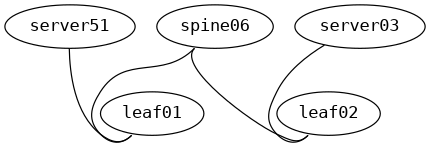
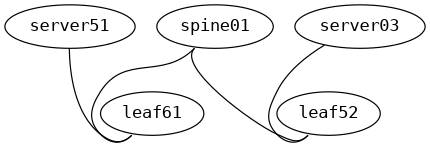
(215, 27) -> (215, 27)
(152, 114) -> (152, 114)
(329, 114) -> (329, 114)
